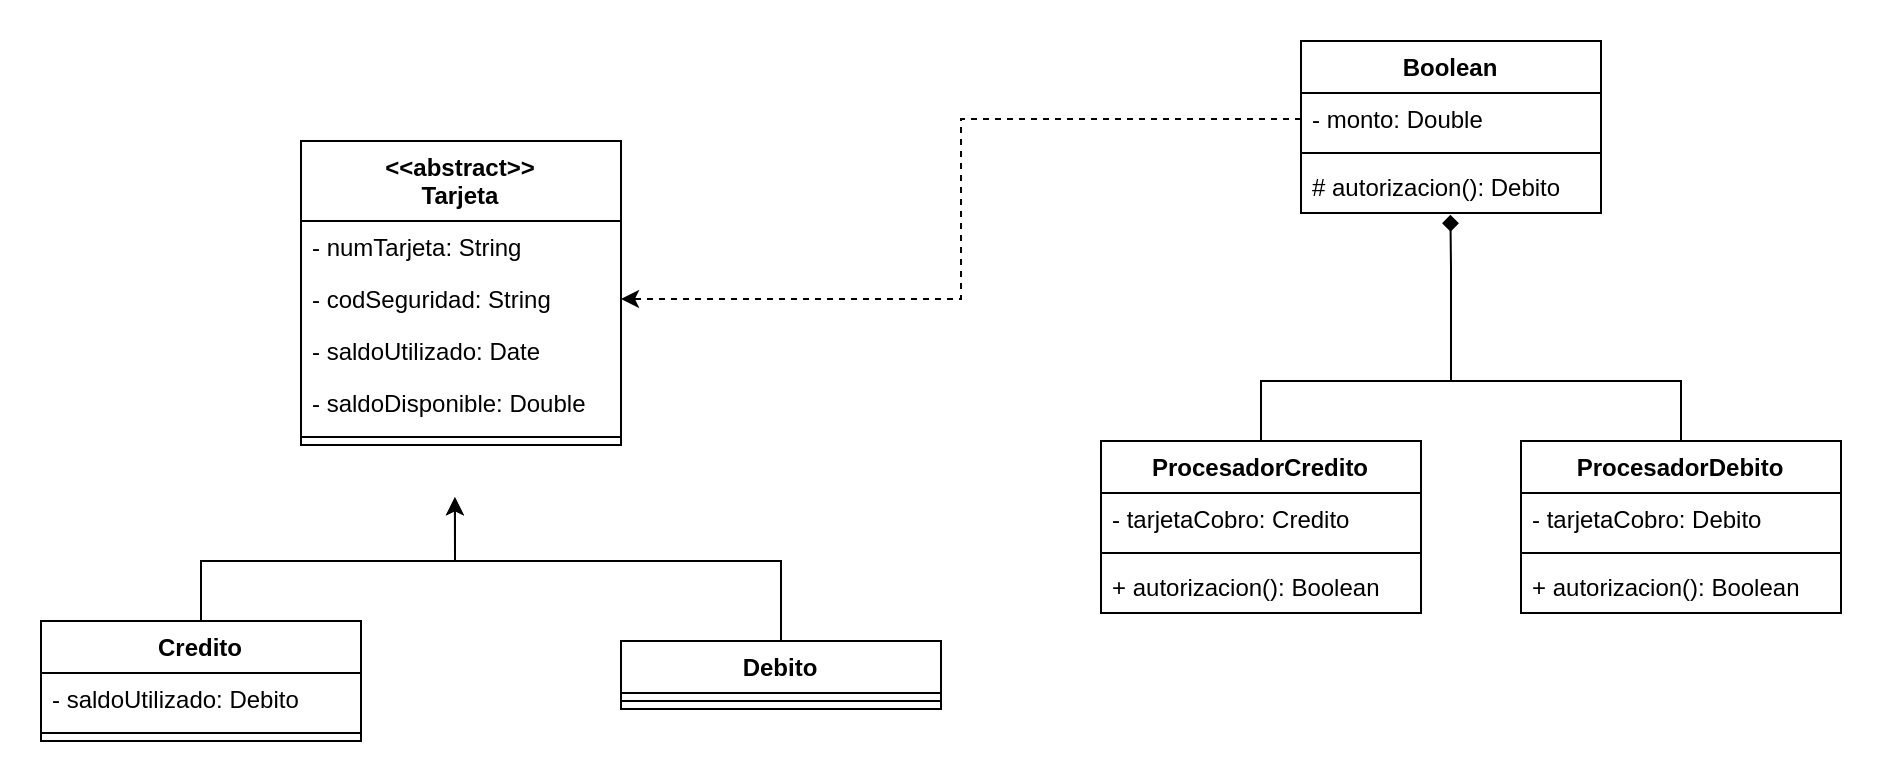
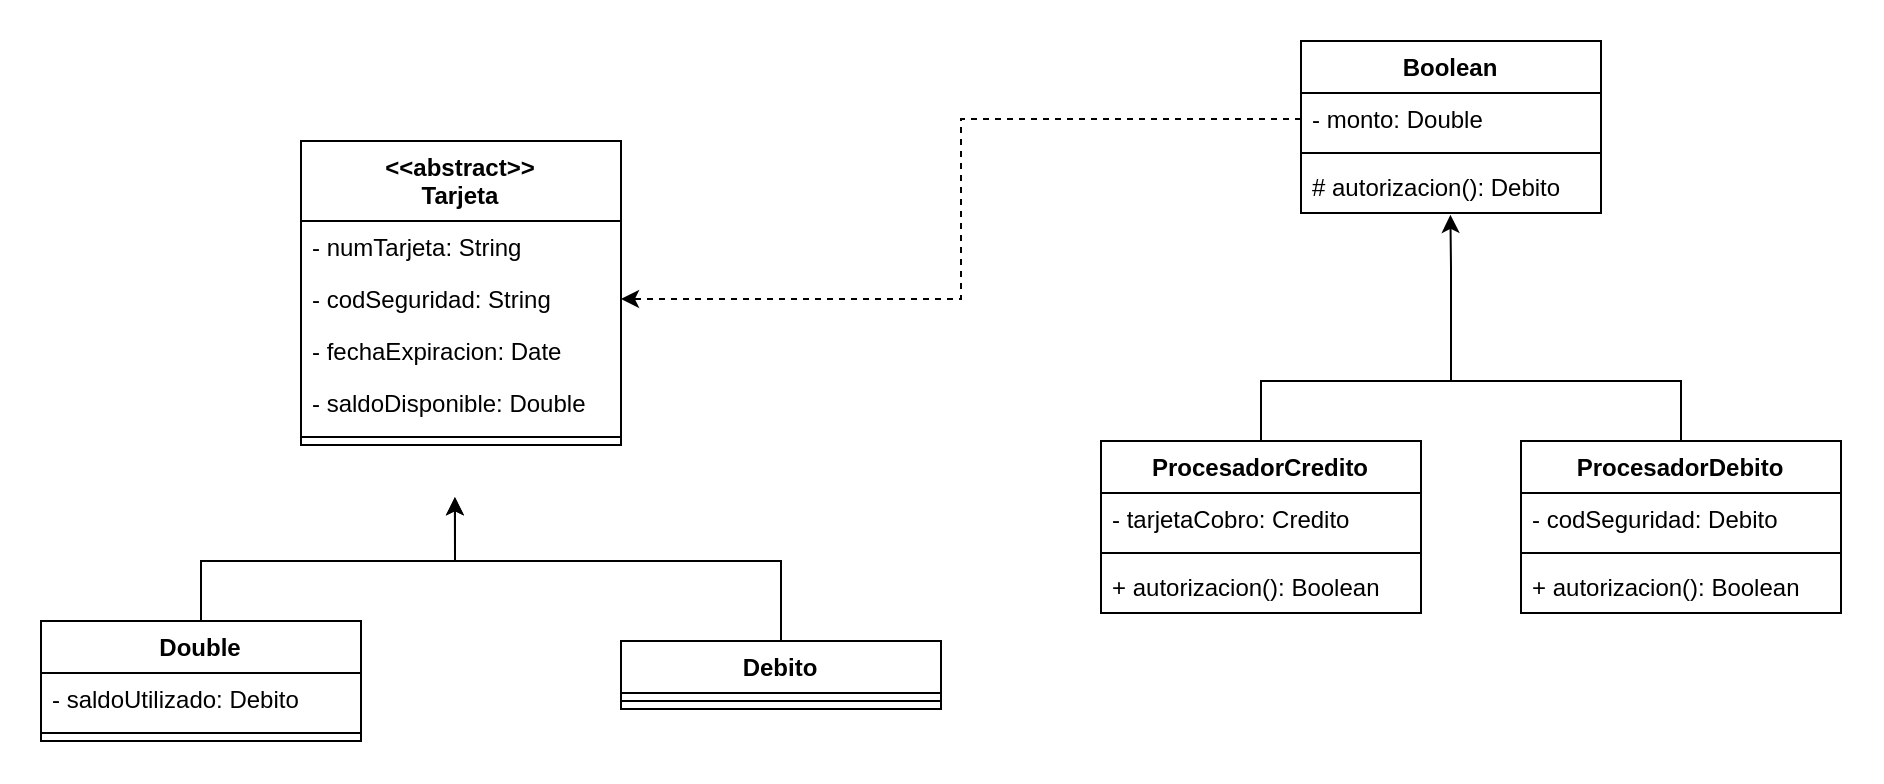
(1451, 231) -> (1451, 230)
(438, 352) -> (451, 352)
(1667, 520) -> (1664, 520)
(200, 648) -> (200, 648)
